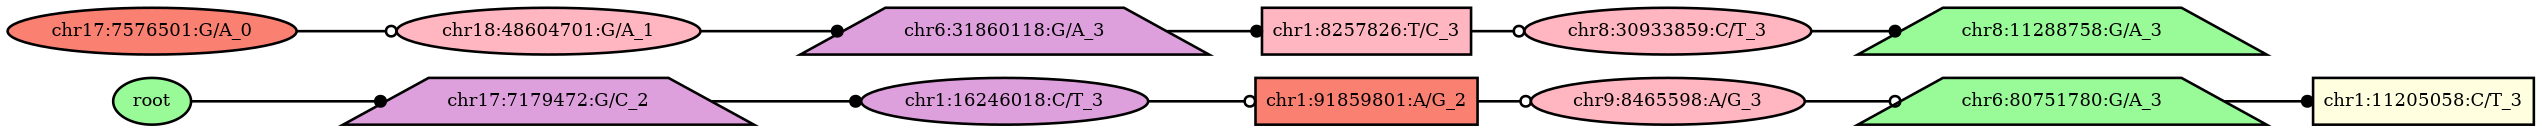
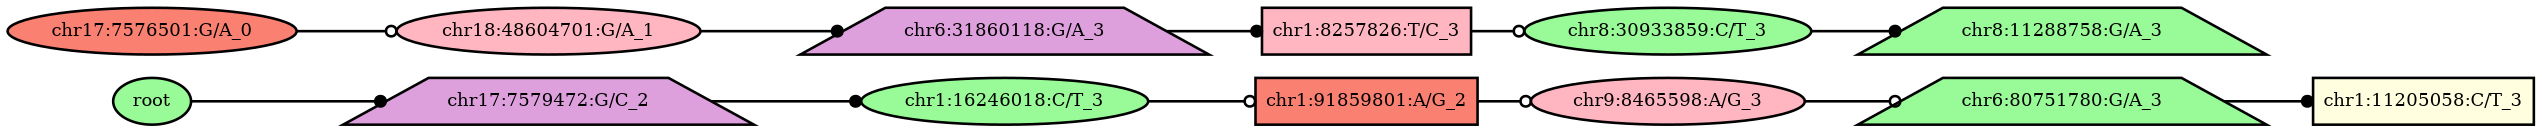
(1668, 31) -> (1668, 31)
(549, 101) -> (549, 101)
(1005, 101) -> (1005, 101)
